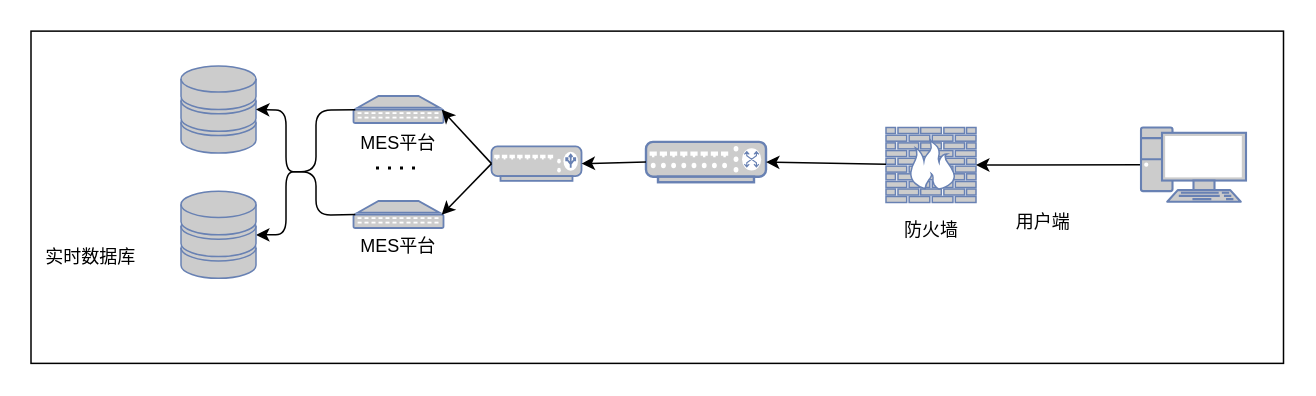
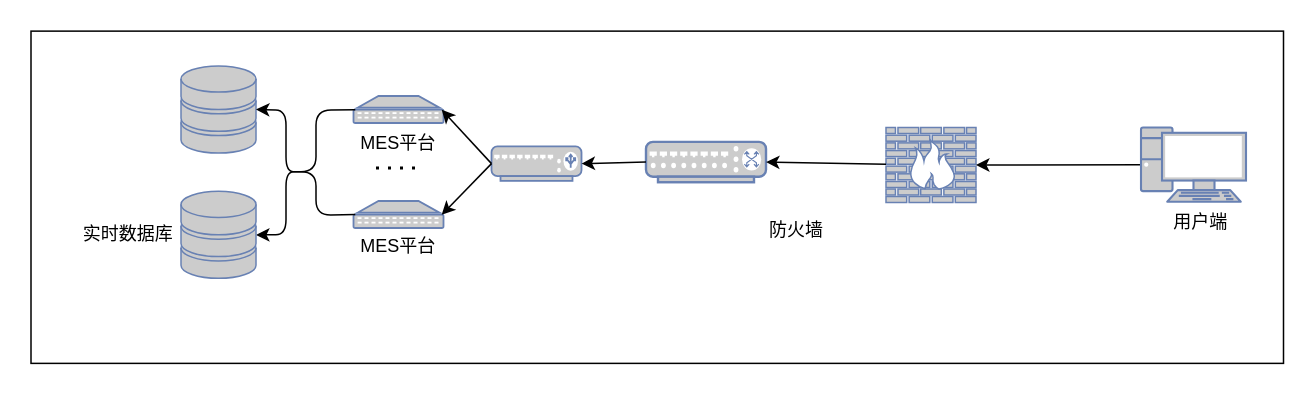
(1043, 223) -> (1201, 223)
(931, 230) -> (796, 230)
(91, 257) -> (128, 235)
